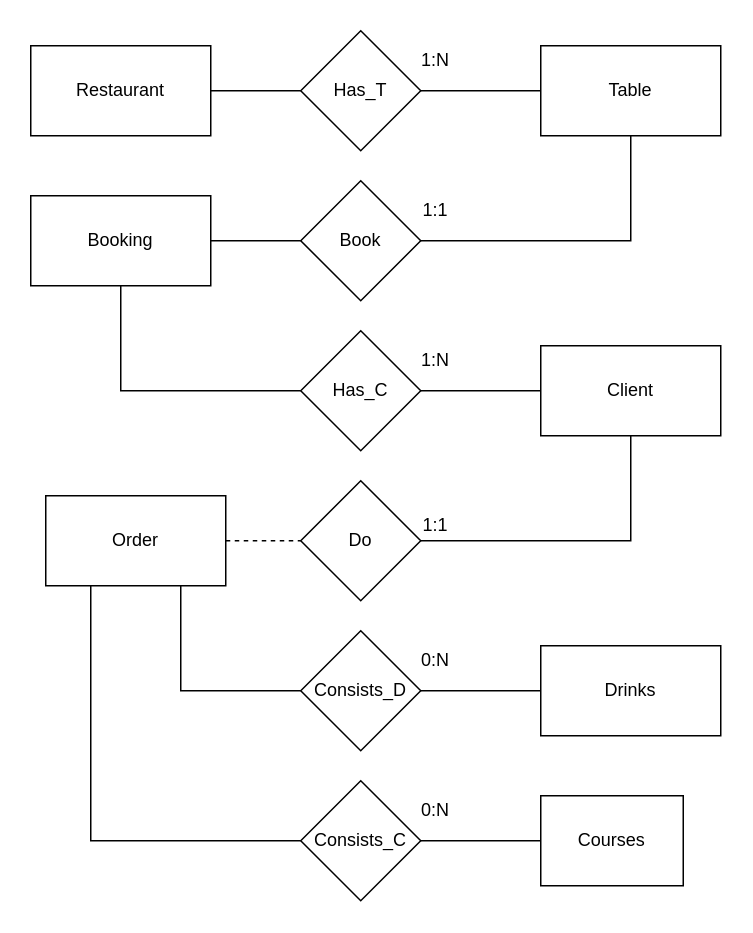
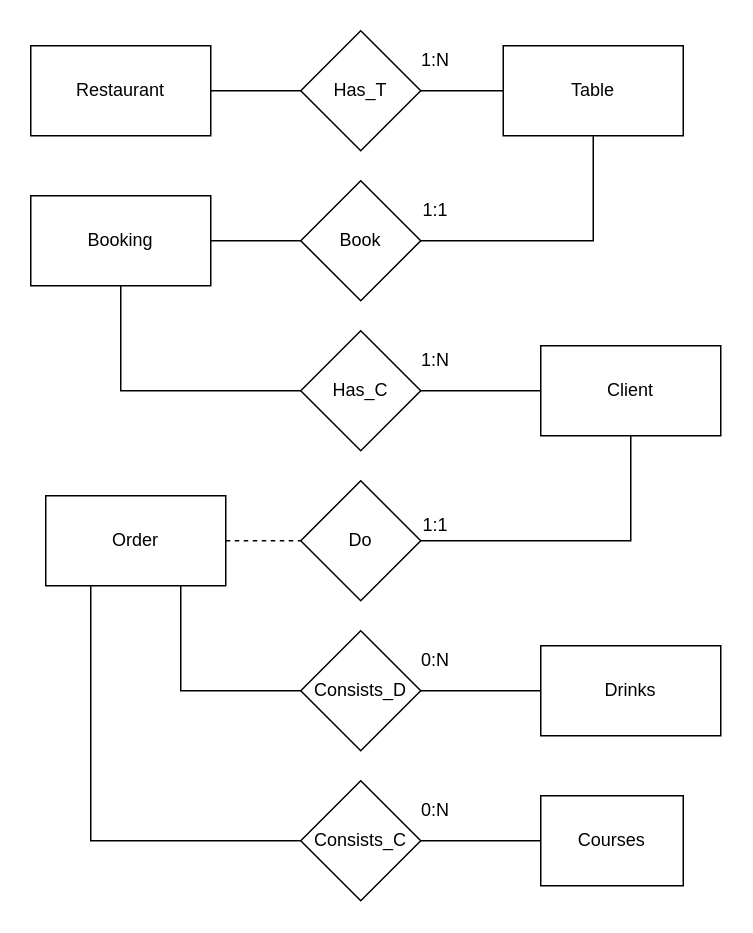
(631, 91) -> (593, 91)
